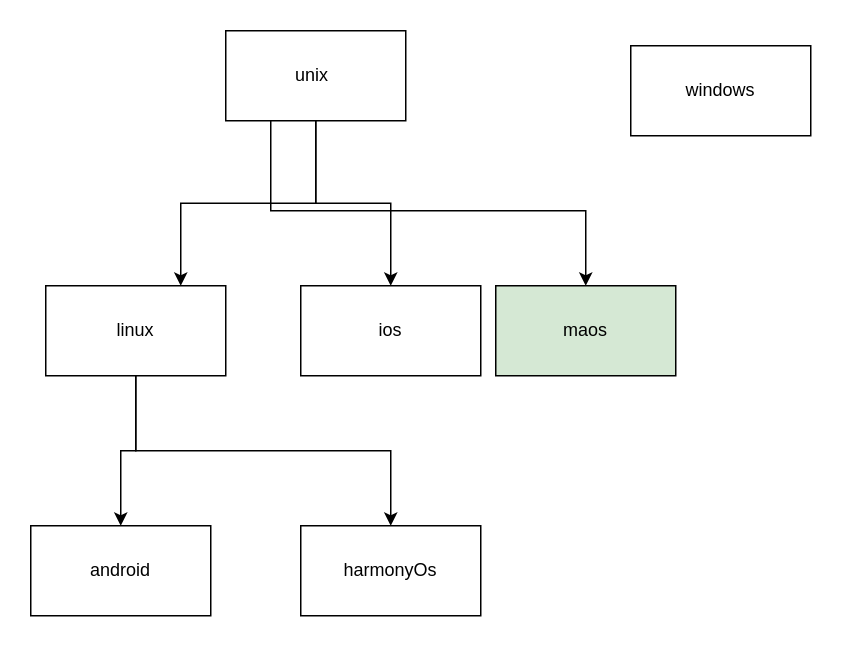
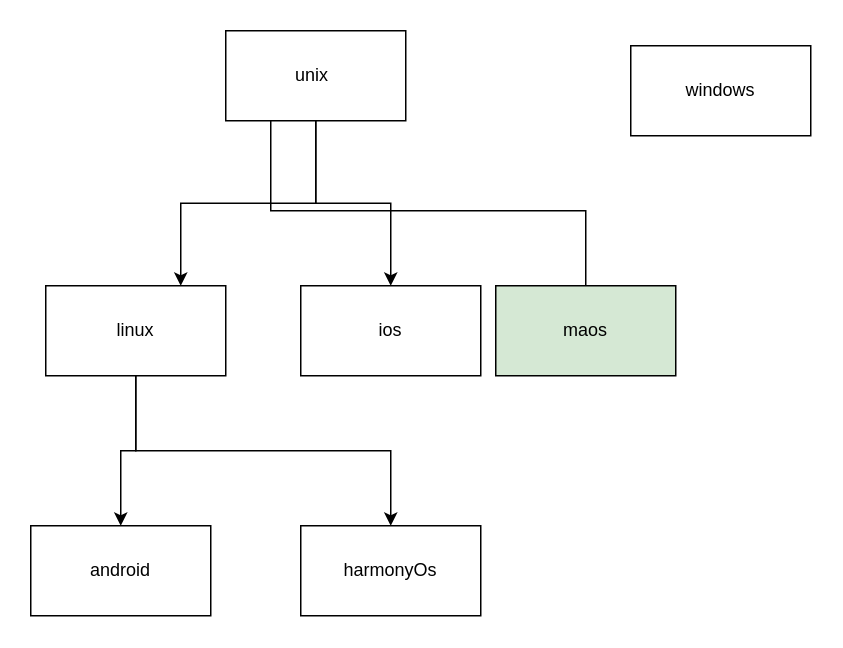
(586, 274) -> (586, 278)
